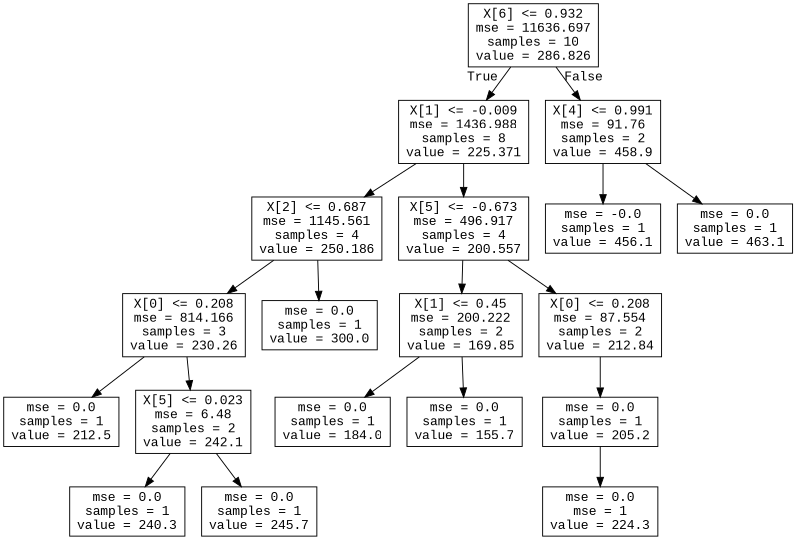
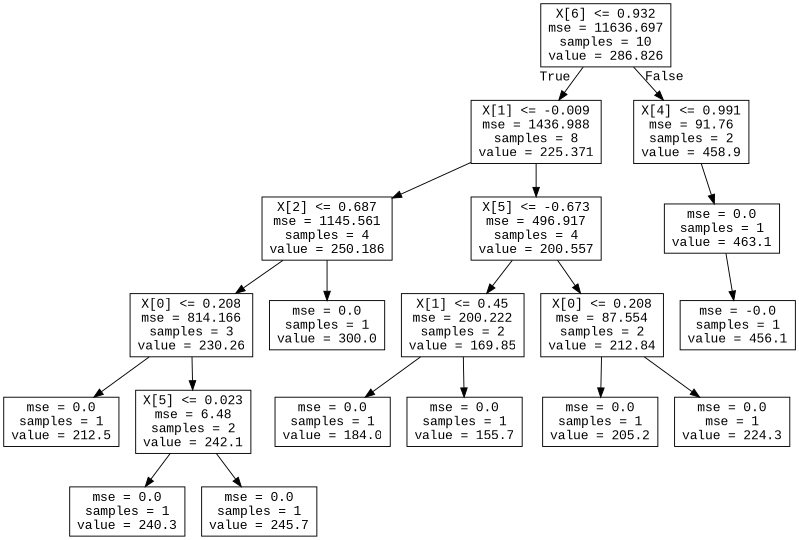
(603, 179) -> (729, 272)
(600, 462) -> (668, 374)
